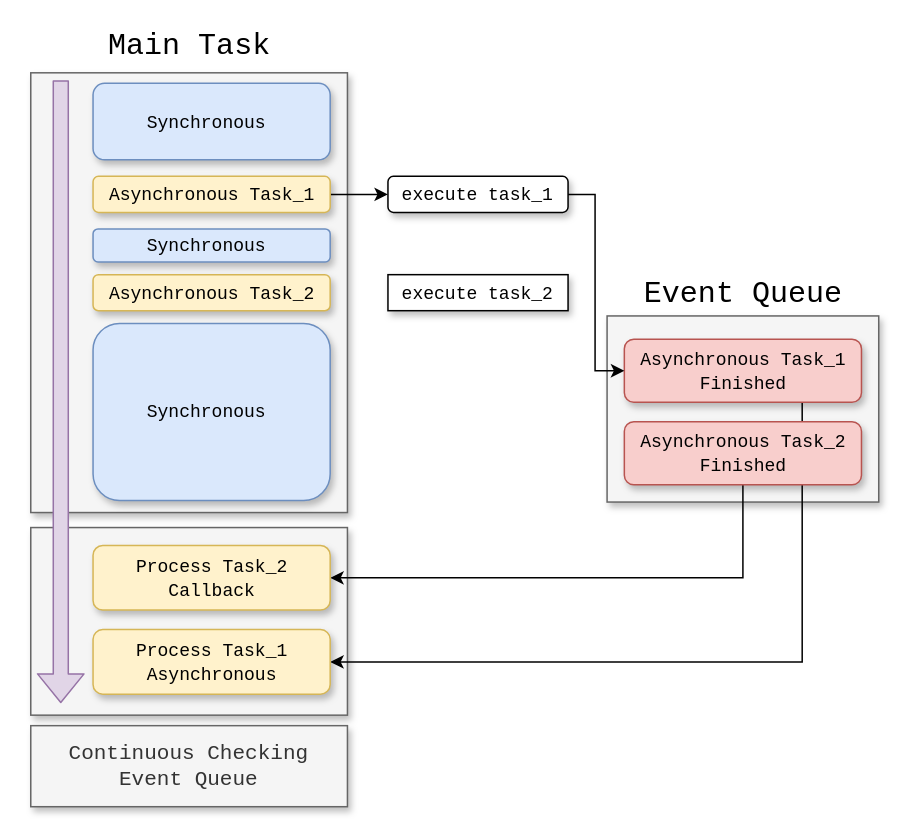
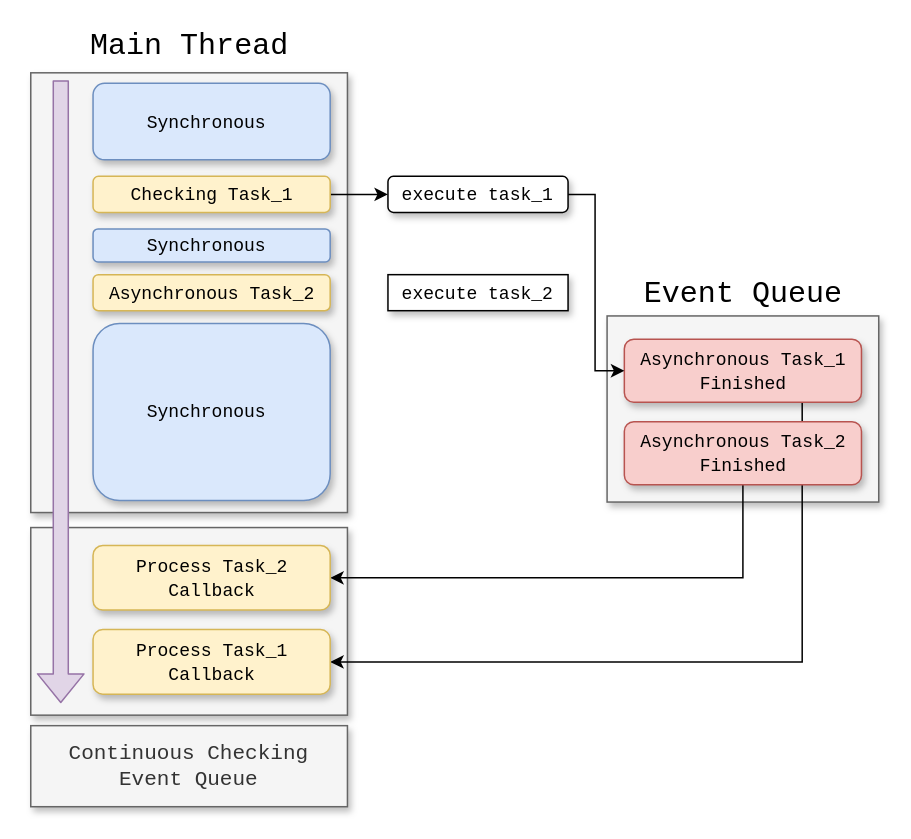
(190, 46) -> (190, 46)
(212, 194) -> (212, 194)
(212, 662) -> (212, 662)
